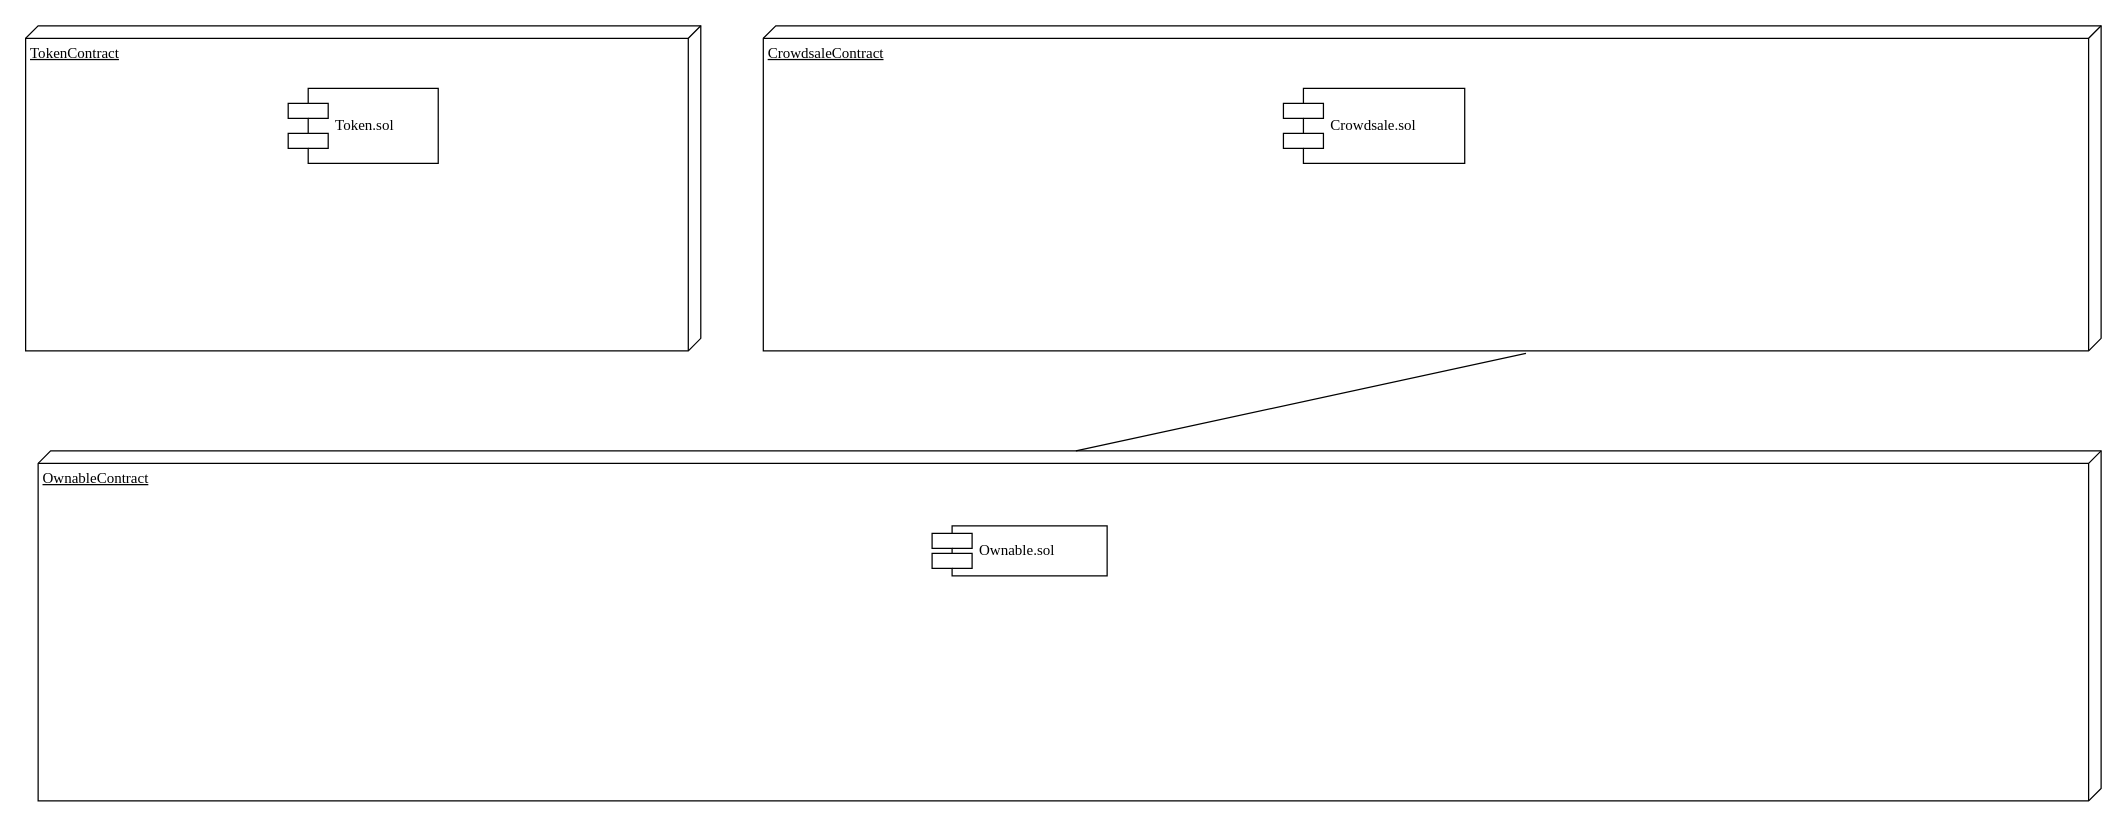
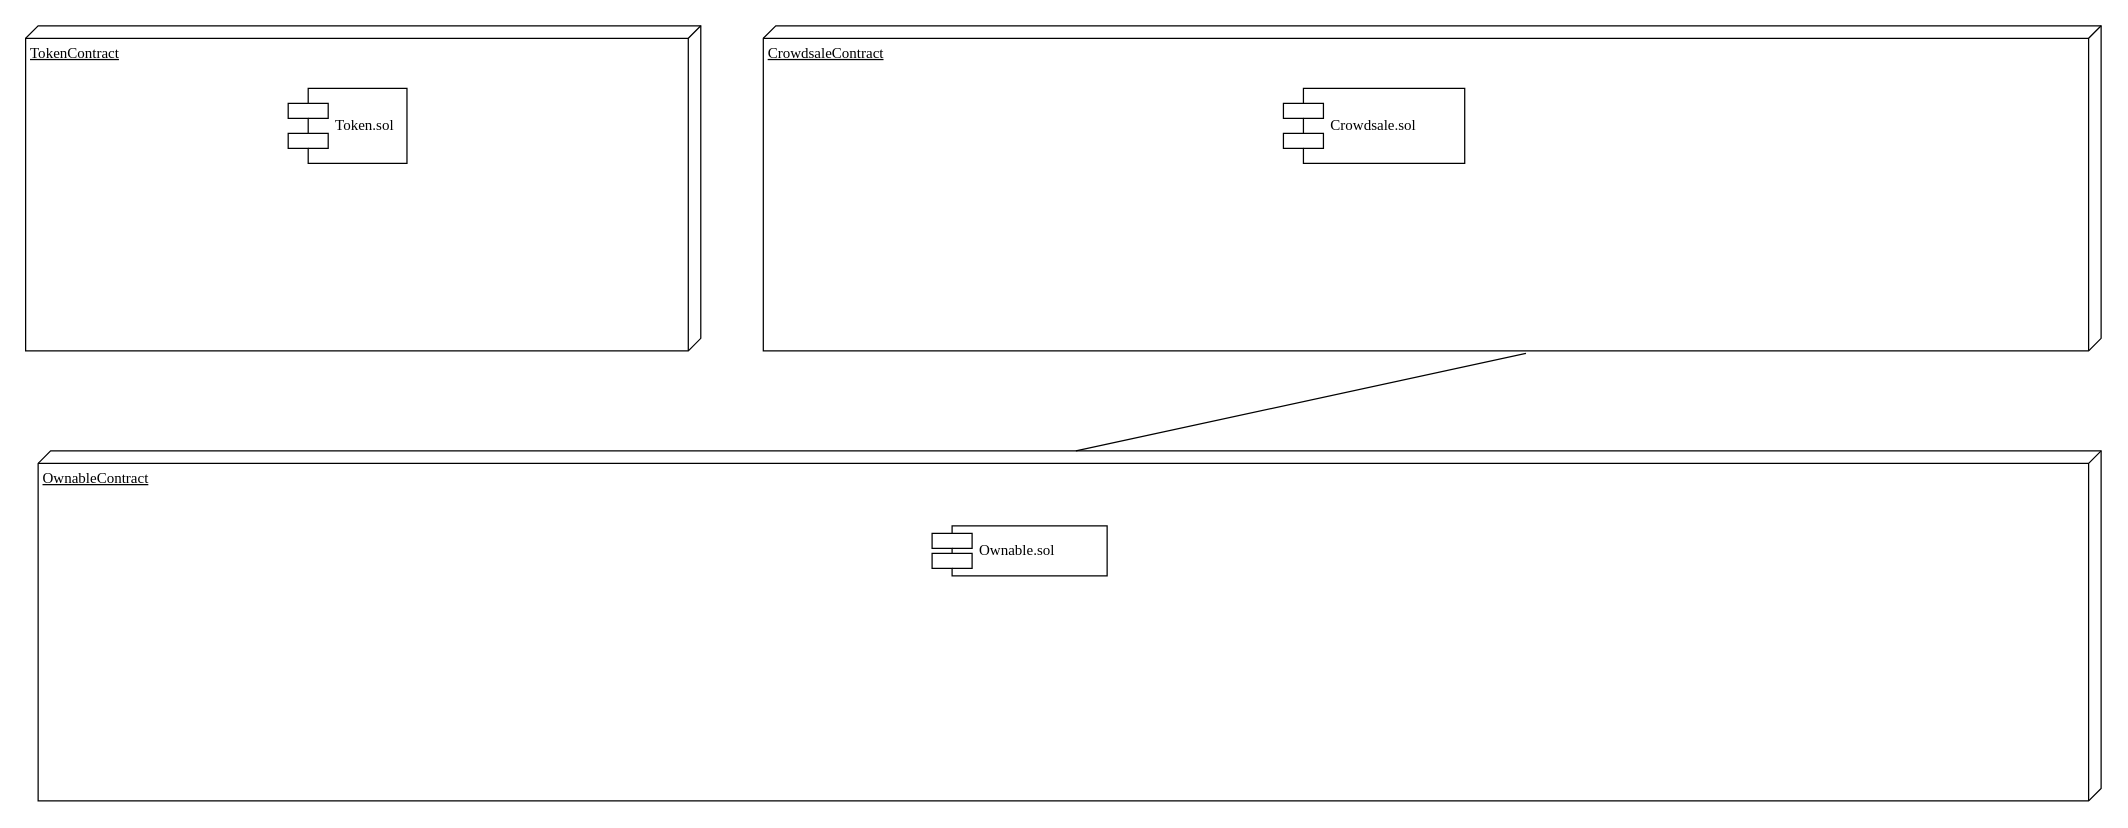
(363, 126) -> (348, 126)
